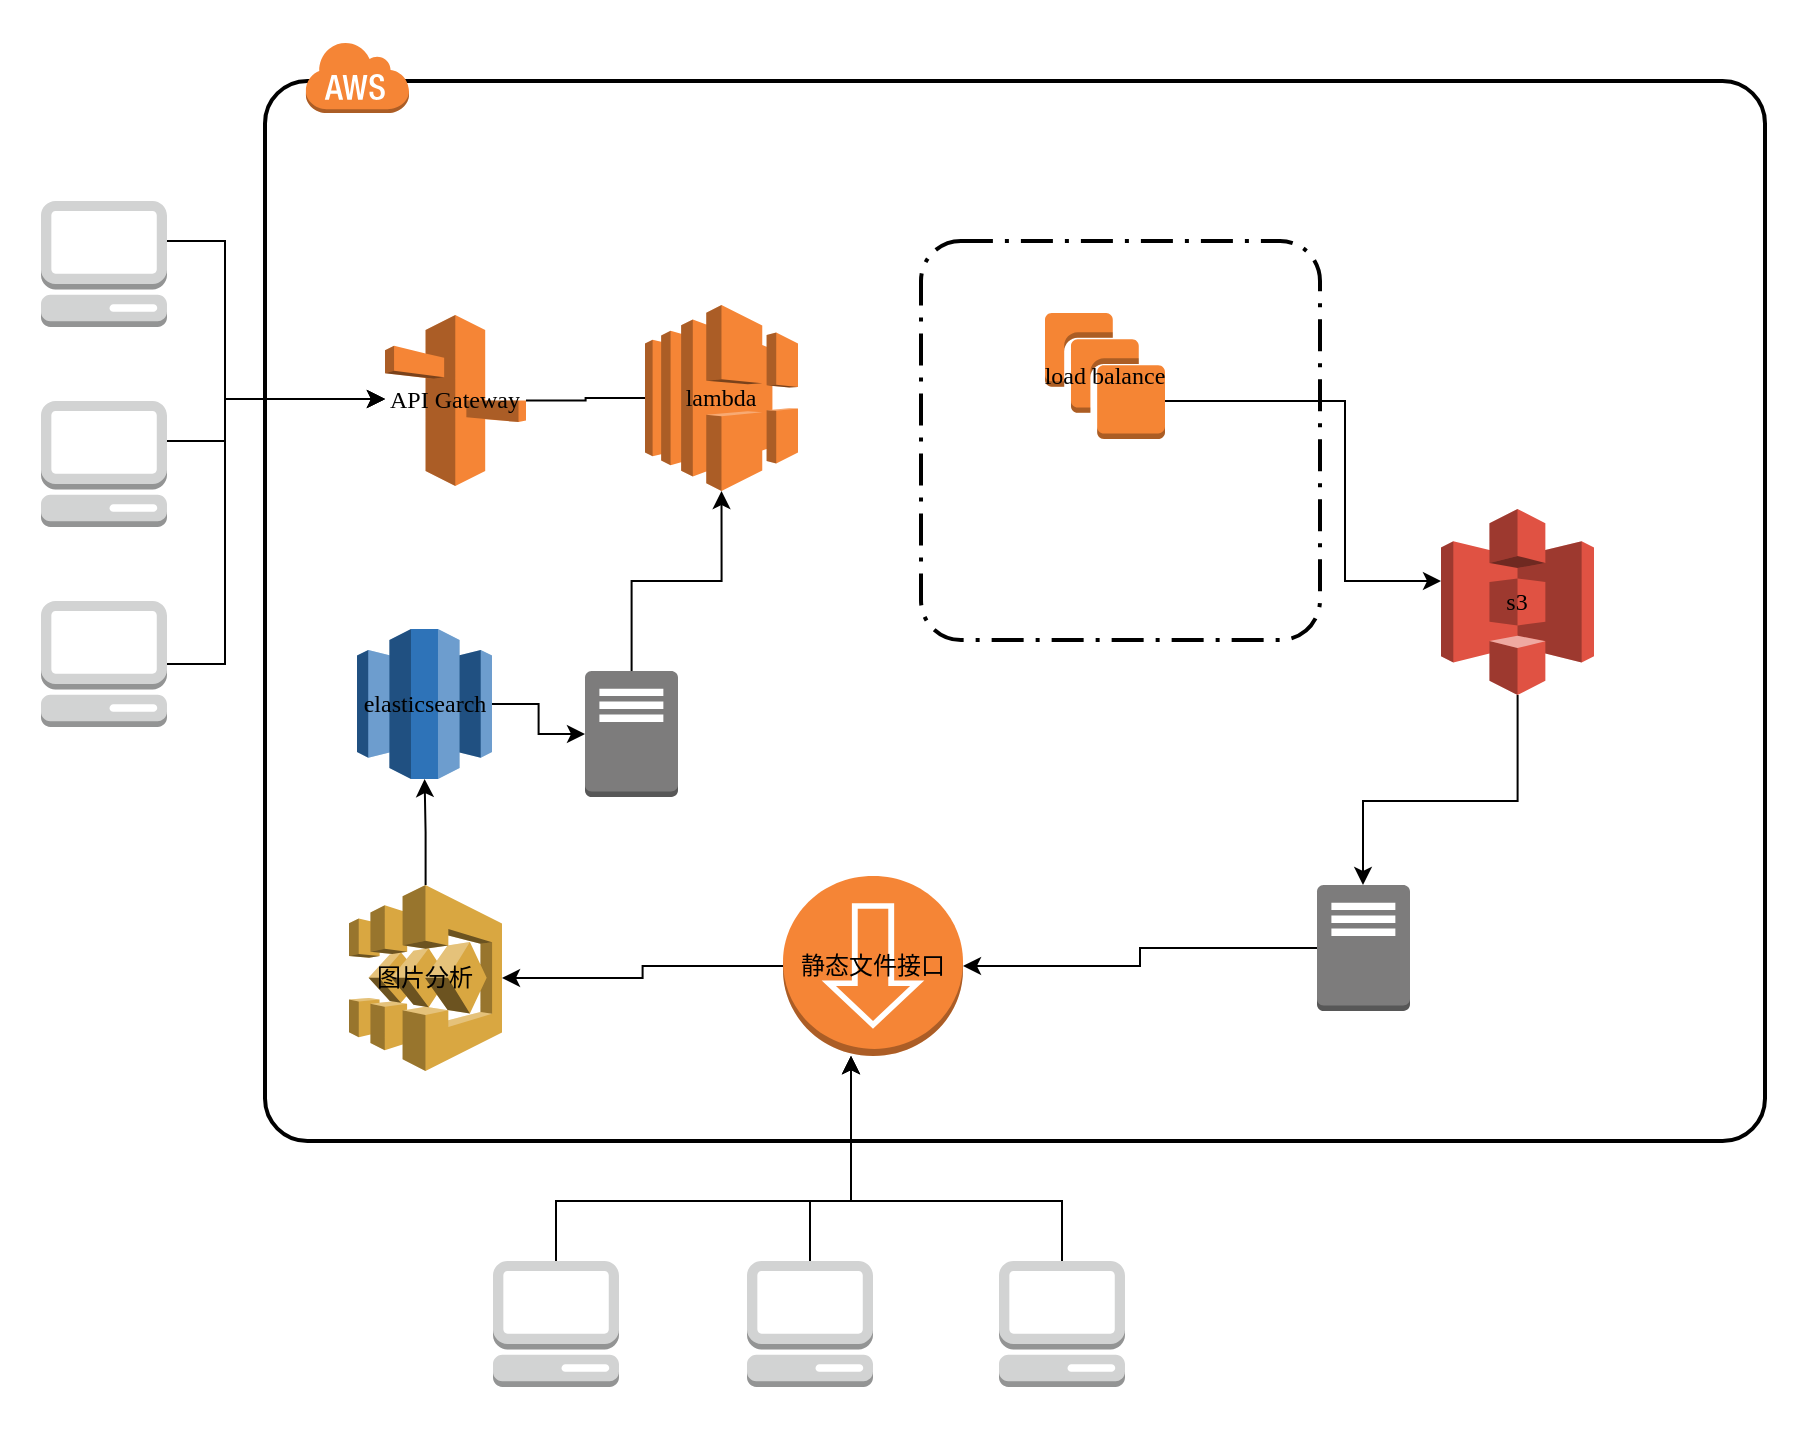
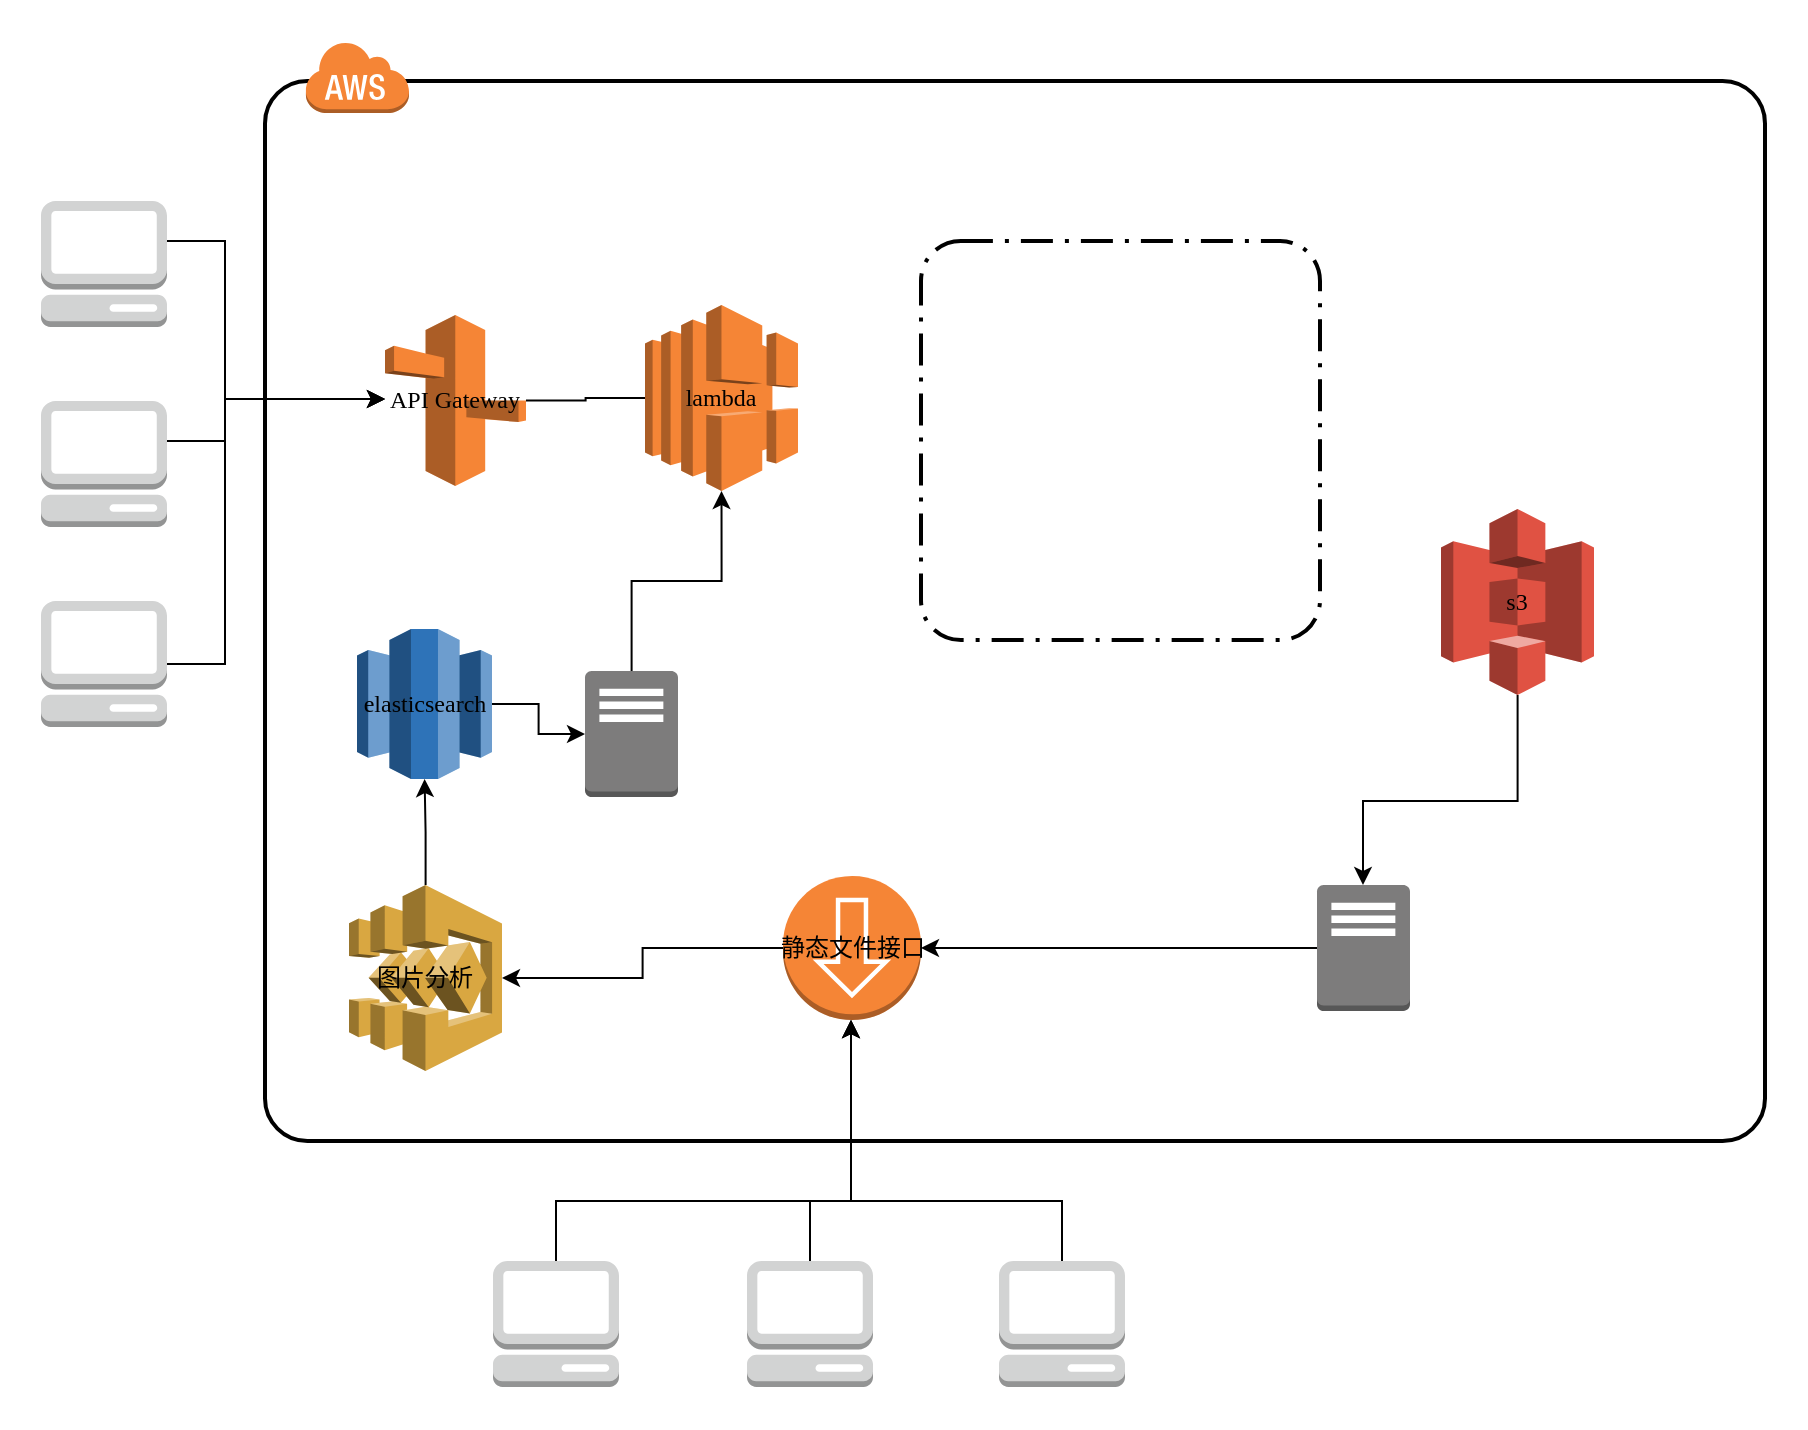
(1105, 376) -> none
(1345, 442) -> none
(873, 966) -> (852, 948)
